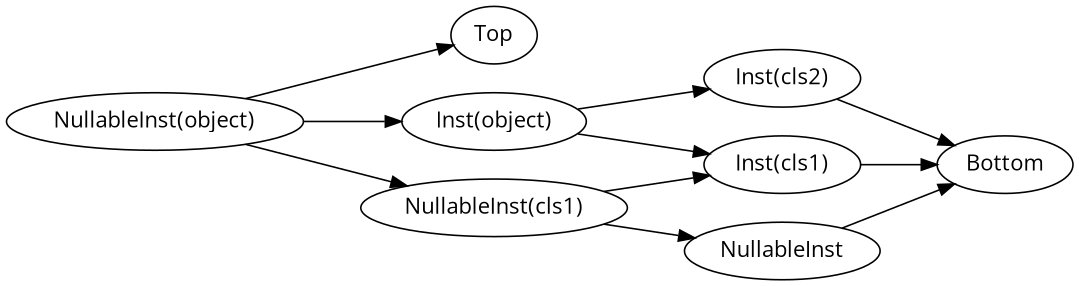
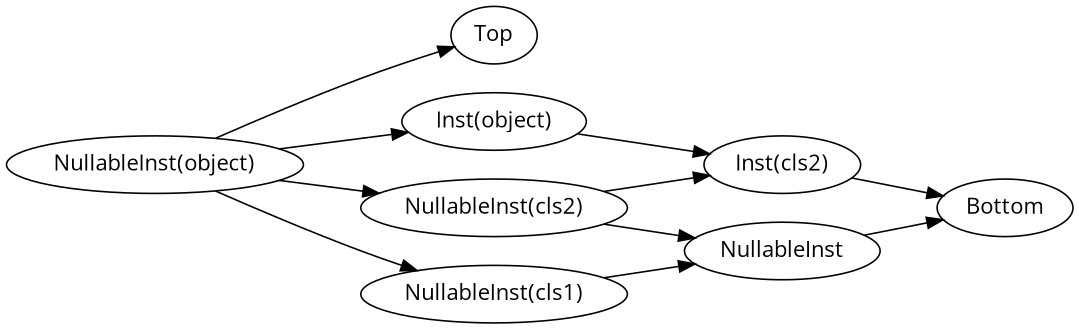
(782, 165) -> none
none -> (494, 208)
